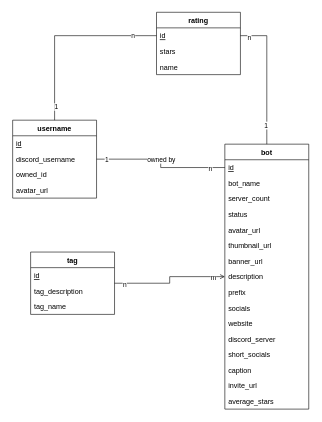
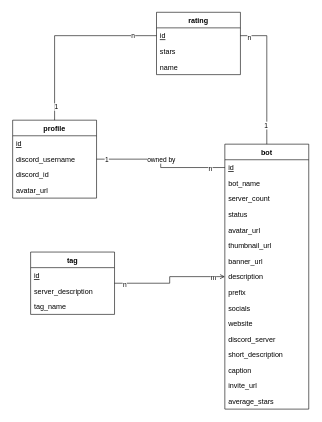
(54, 128) -> (54, 128)
(31, 175) -> (34, 175)
(62, 292) -> (68, 292)
(252, 355) -> (260, 355)
